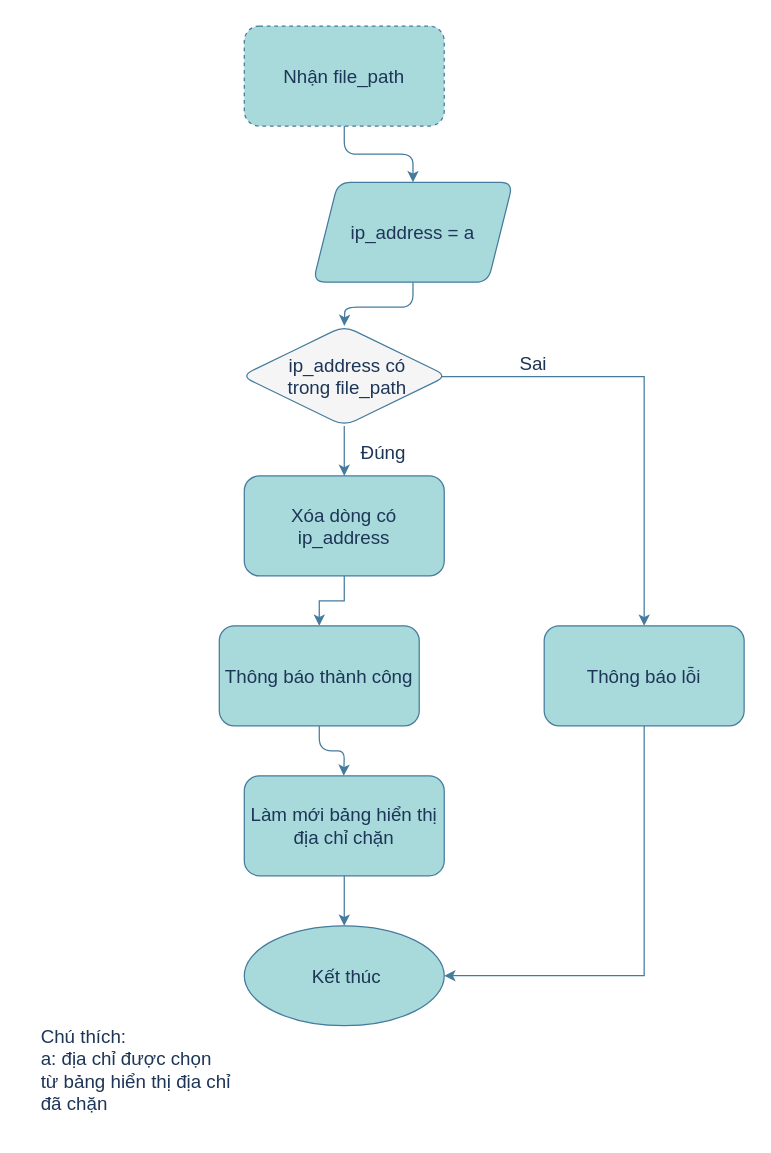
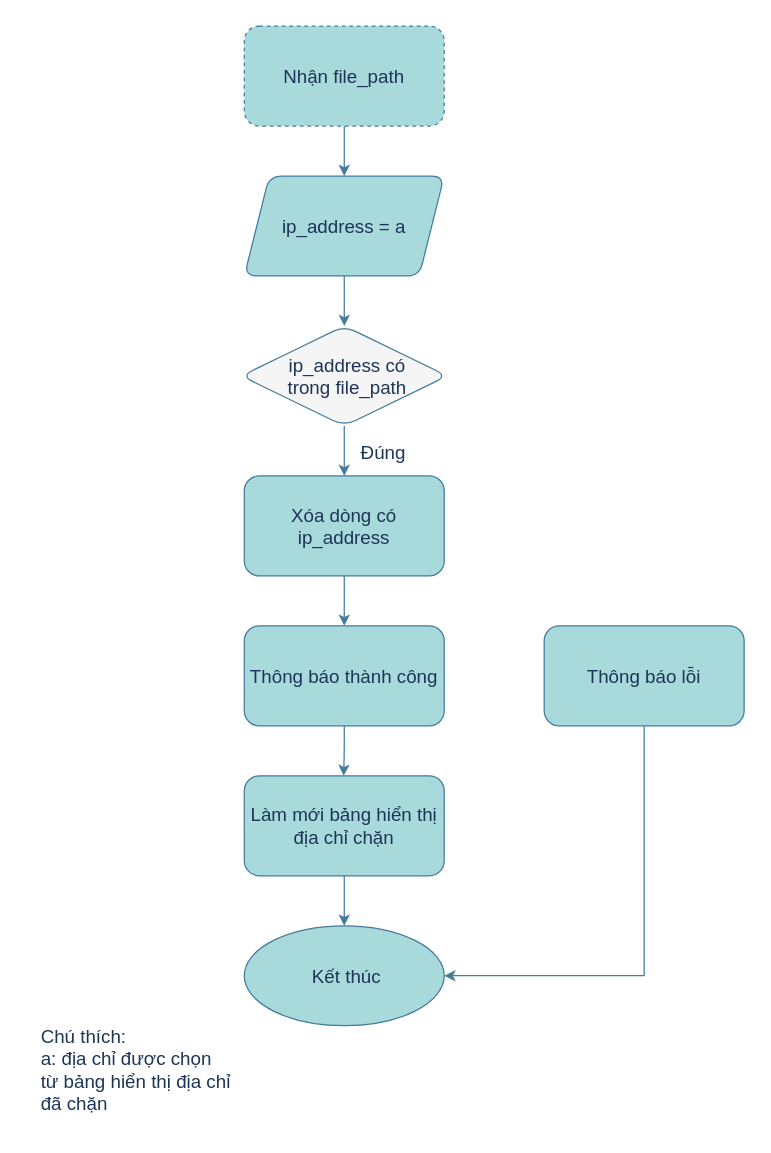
(413, 232) -> (344, 226)
(644, 394) -> none
(319, 676) -> (344, 676)
